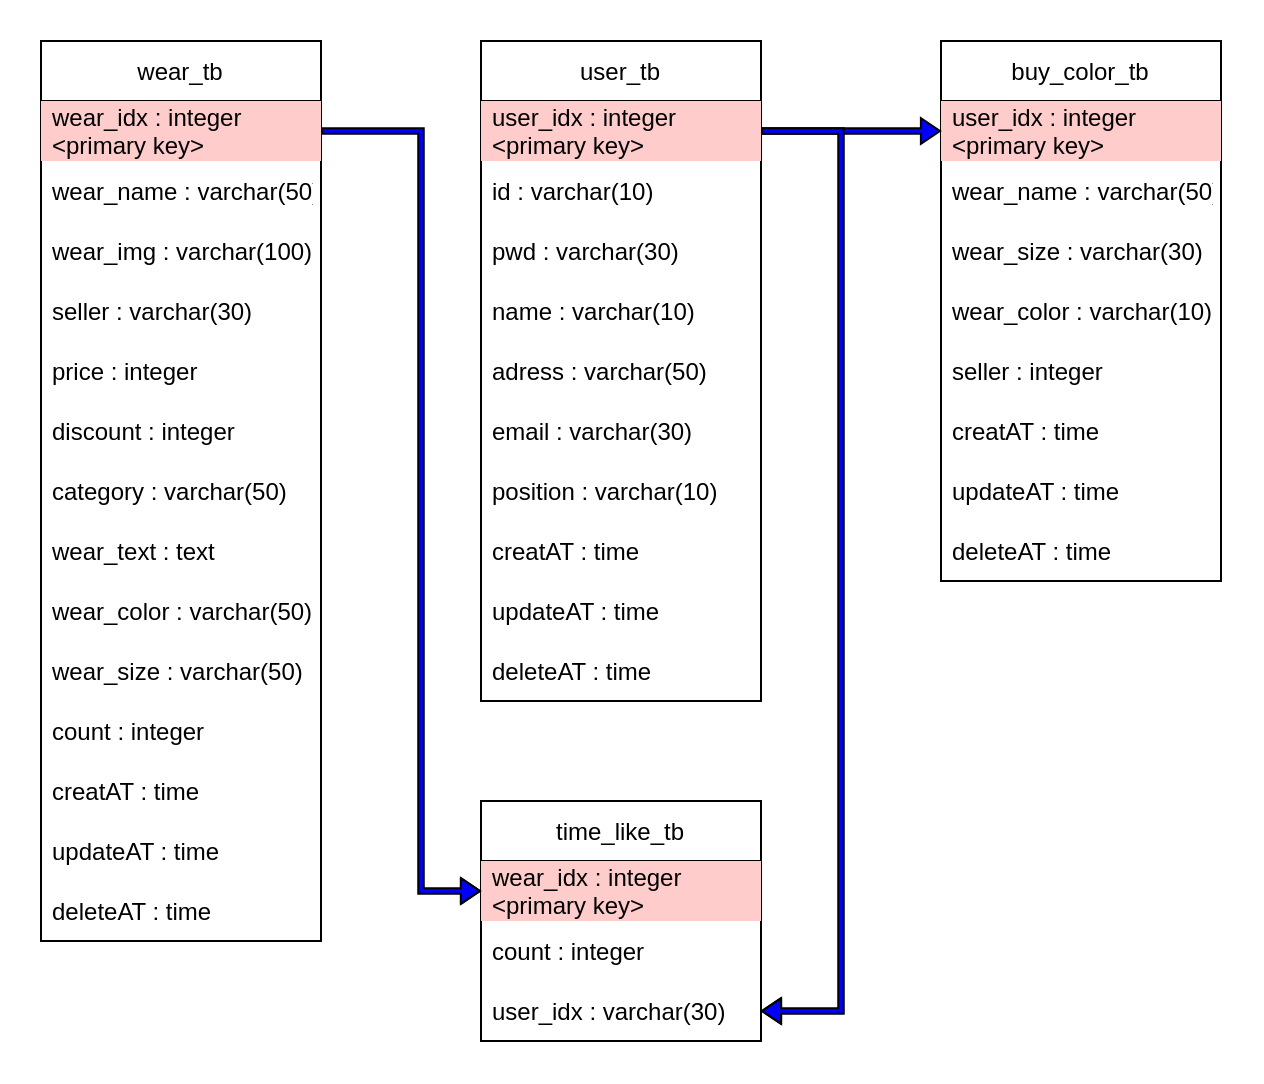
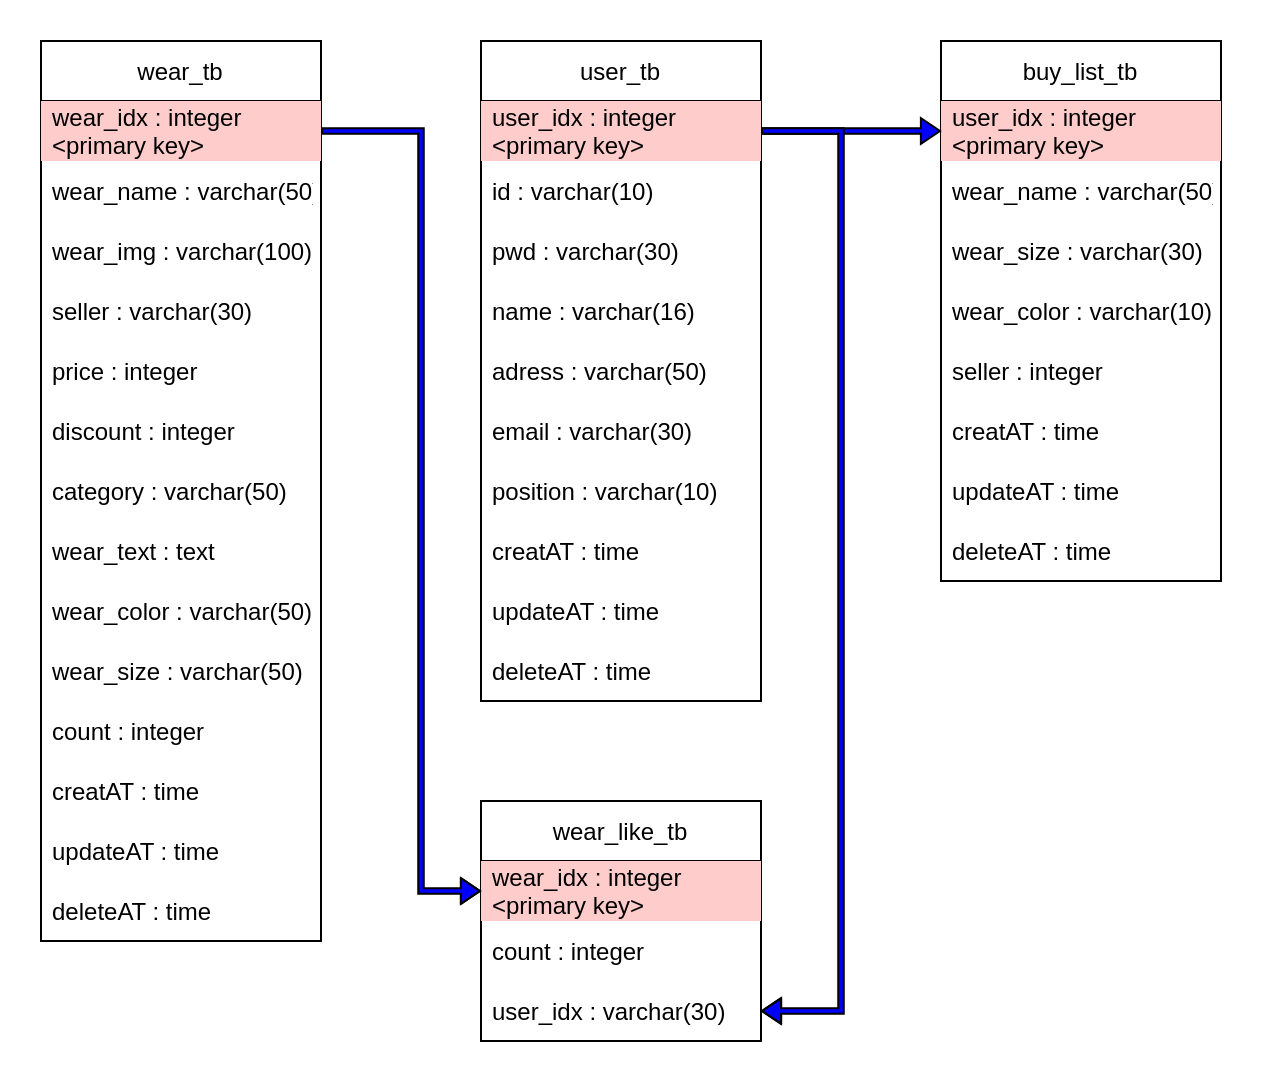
(1080, 72) -> (1080, 72)
(604, 312) -> (604, 312)
(620, 832) -> (620, 832)
